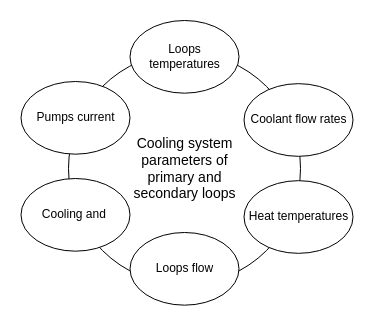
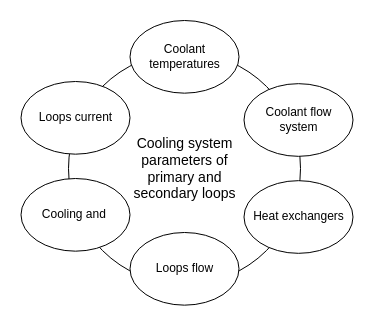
(185, 57) -> (185, 57)
(76, 118) -> (76, 118)
(299, 120) -> (299, 120)
(299, 217) -> (299, 217)
